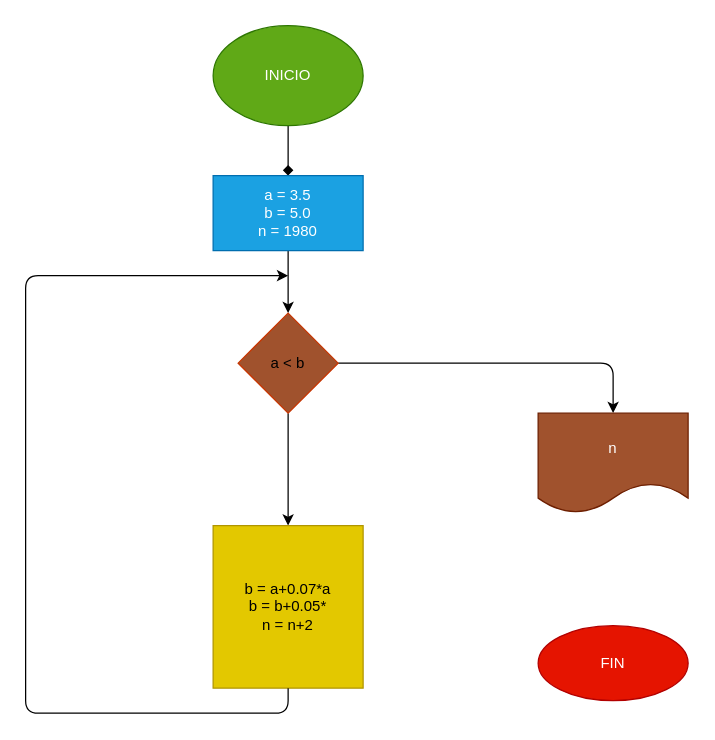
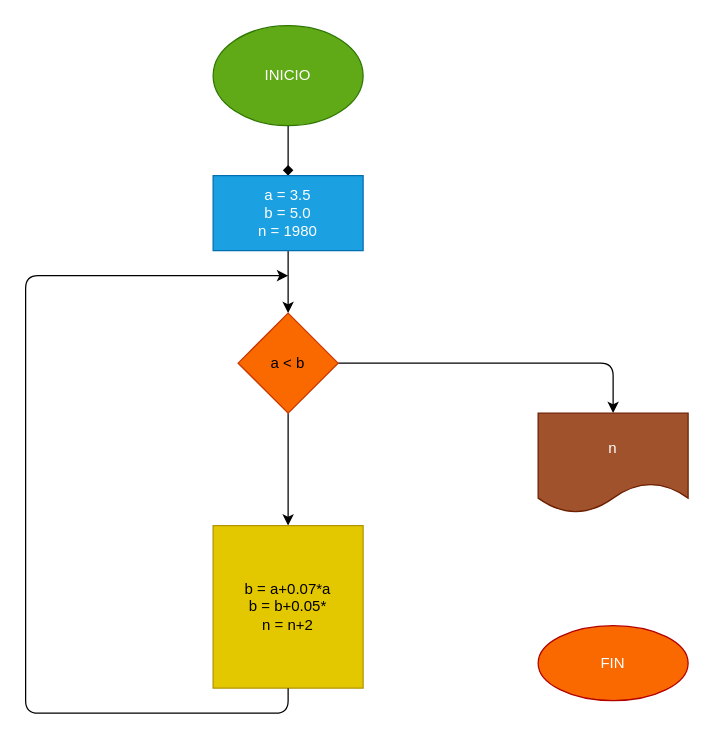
(288, 363) -> (288, 363)
(613, 663) -> (613, 663)
